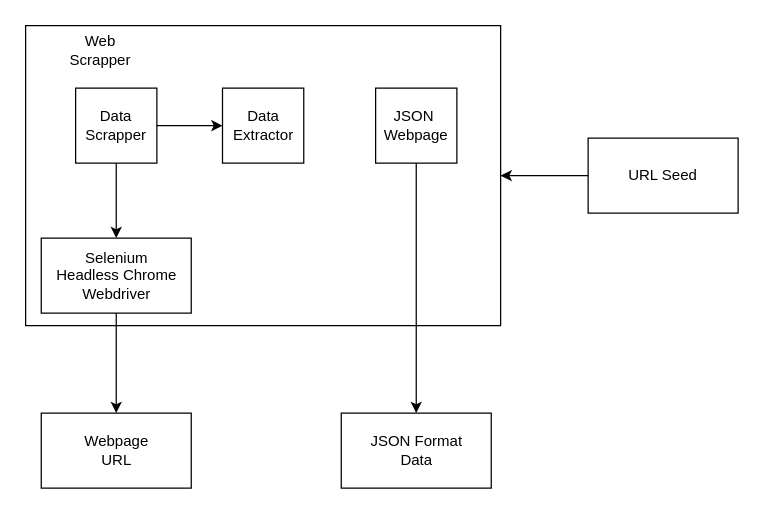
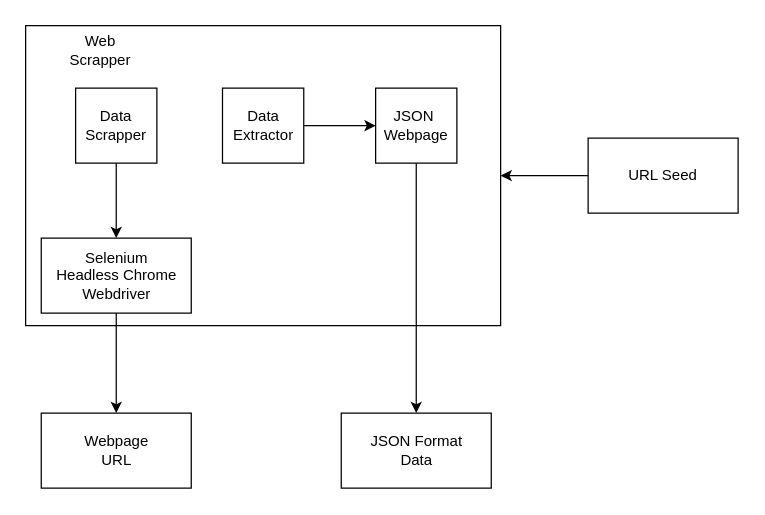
(185, 126) -> none
none -> (335, 126)
